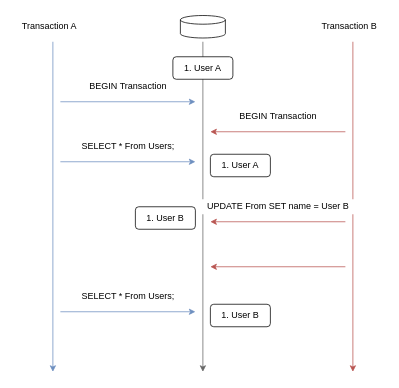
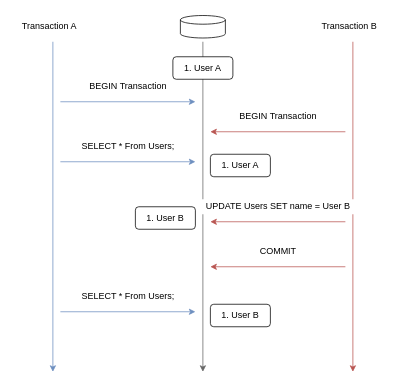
(278, 207) -> (278, 207)
none -> (278, 252)
